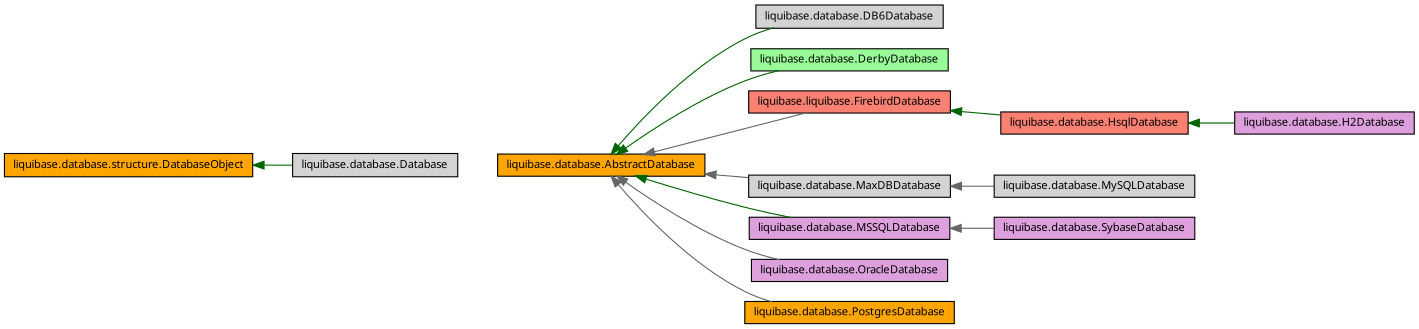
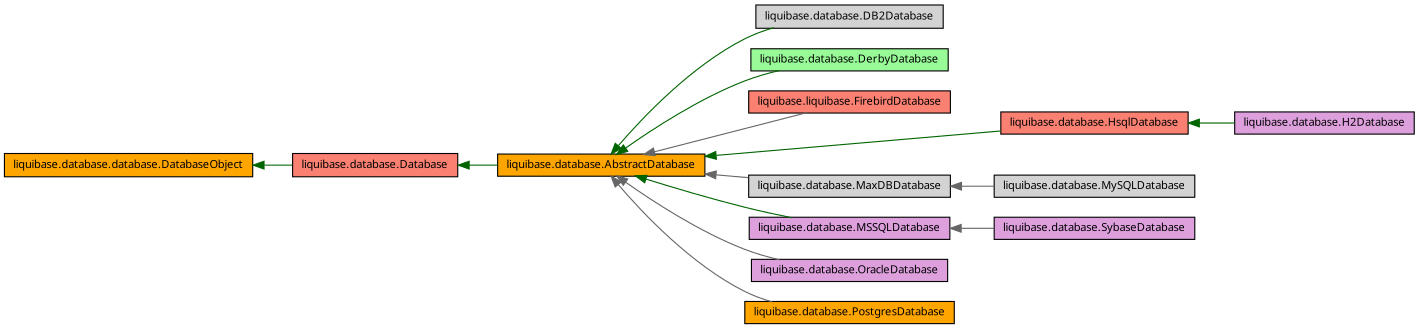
(850, 17) -> (850, 17)
(981, 113) -> (859, 143)
(129, 165) -> (129, 165)
(375, 165) -> (375, 165)
none -> (483, 165)
